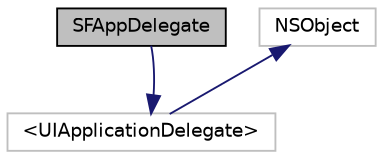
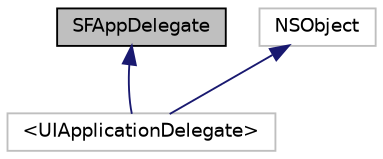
(154, 70) -> (129, 89)
